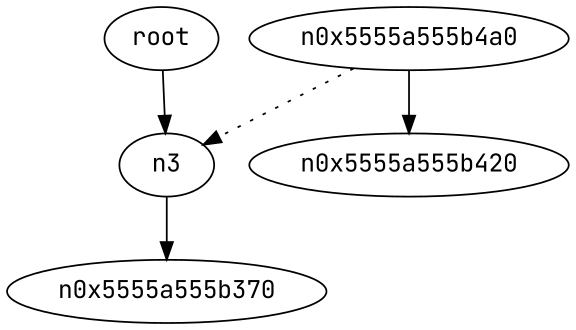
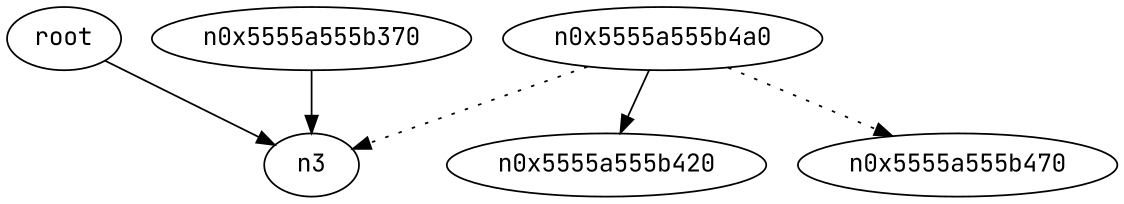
none -> (958, 165)
(167, 220) -> (312, 93)
